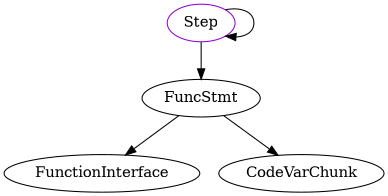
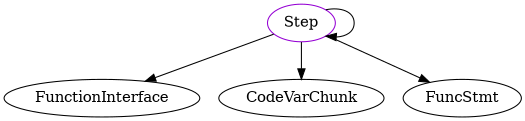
(156, 132) -> (214, 56)
(247, 132) -> (301, 55)
